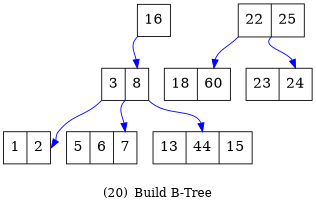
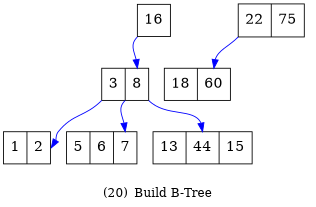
(288, 20) -> (288, 20)
(279, 84) -> none
